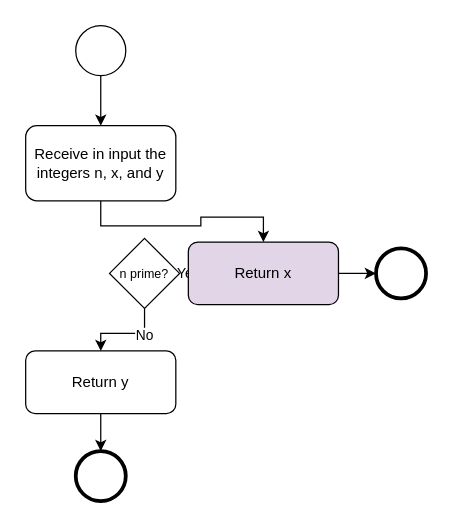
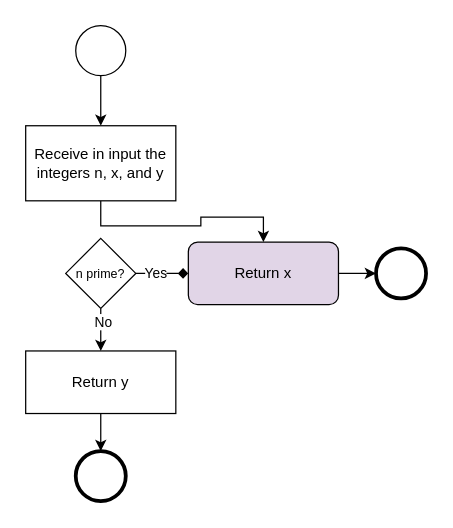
(101, 163) -> (101, 163)
(144, 273) -> (101, 273)
(101, 382) -> (101, 382)
